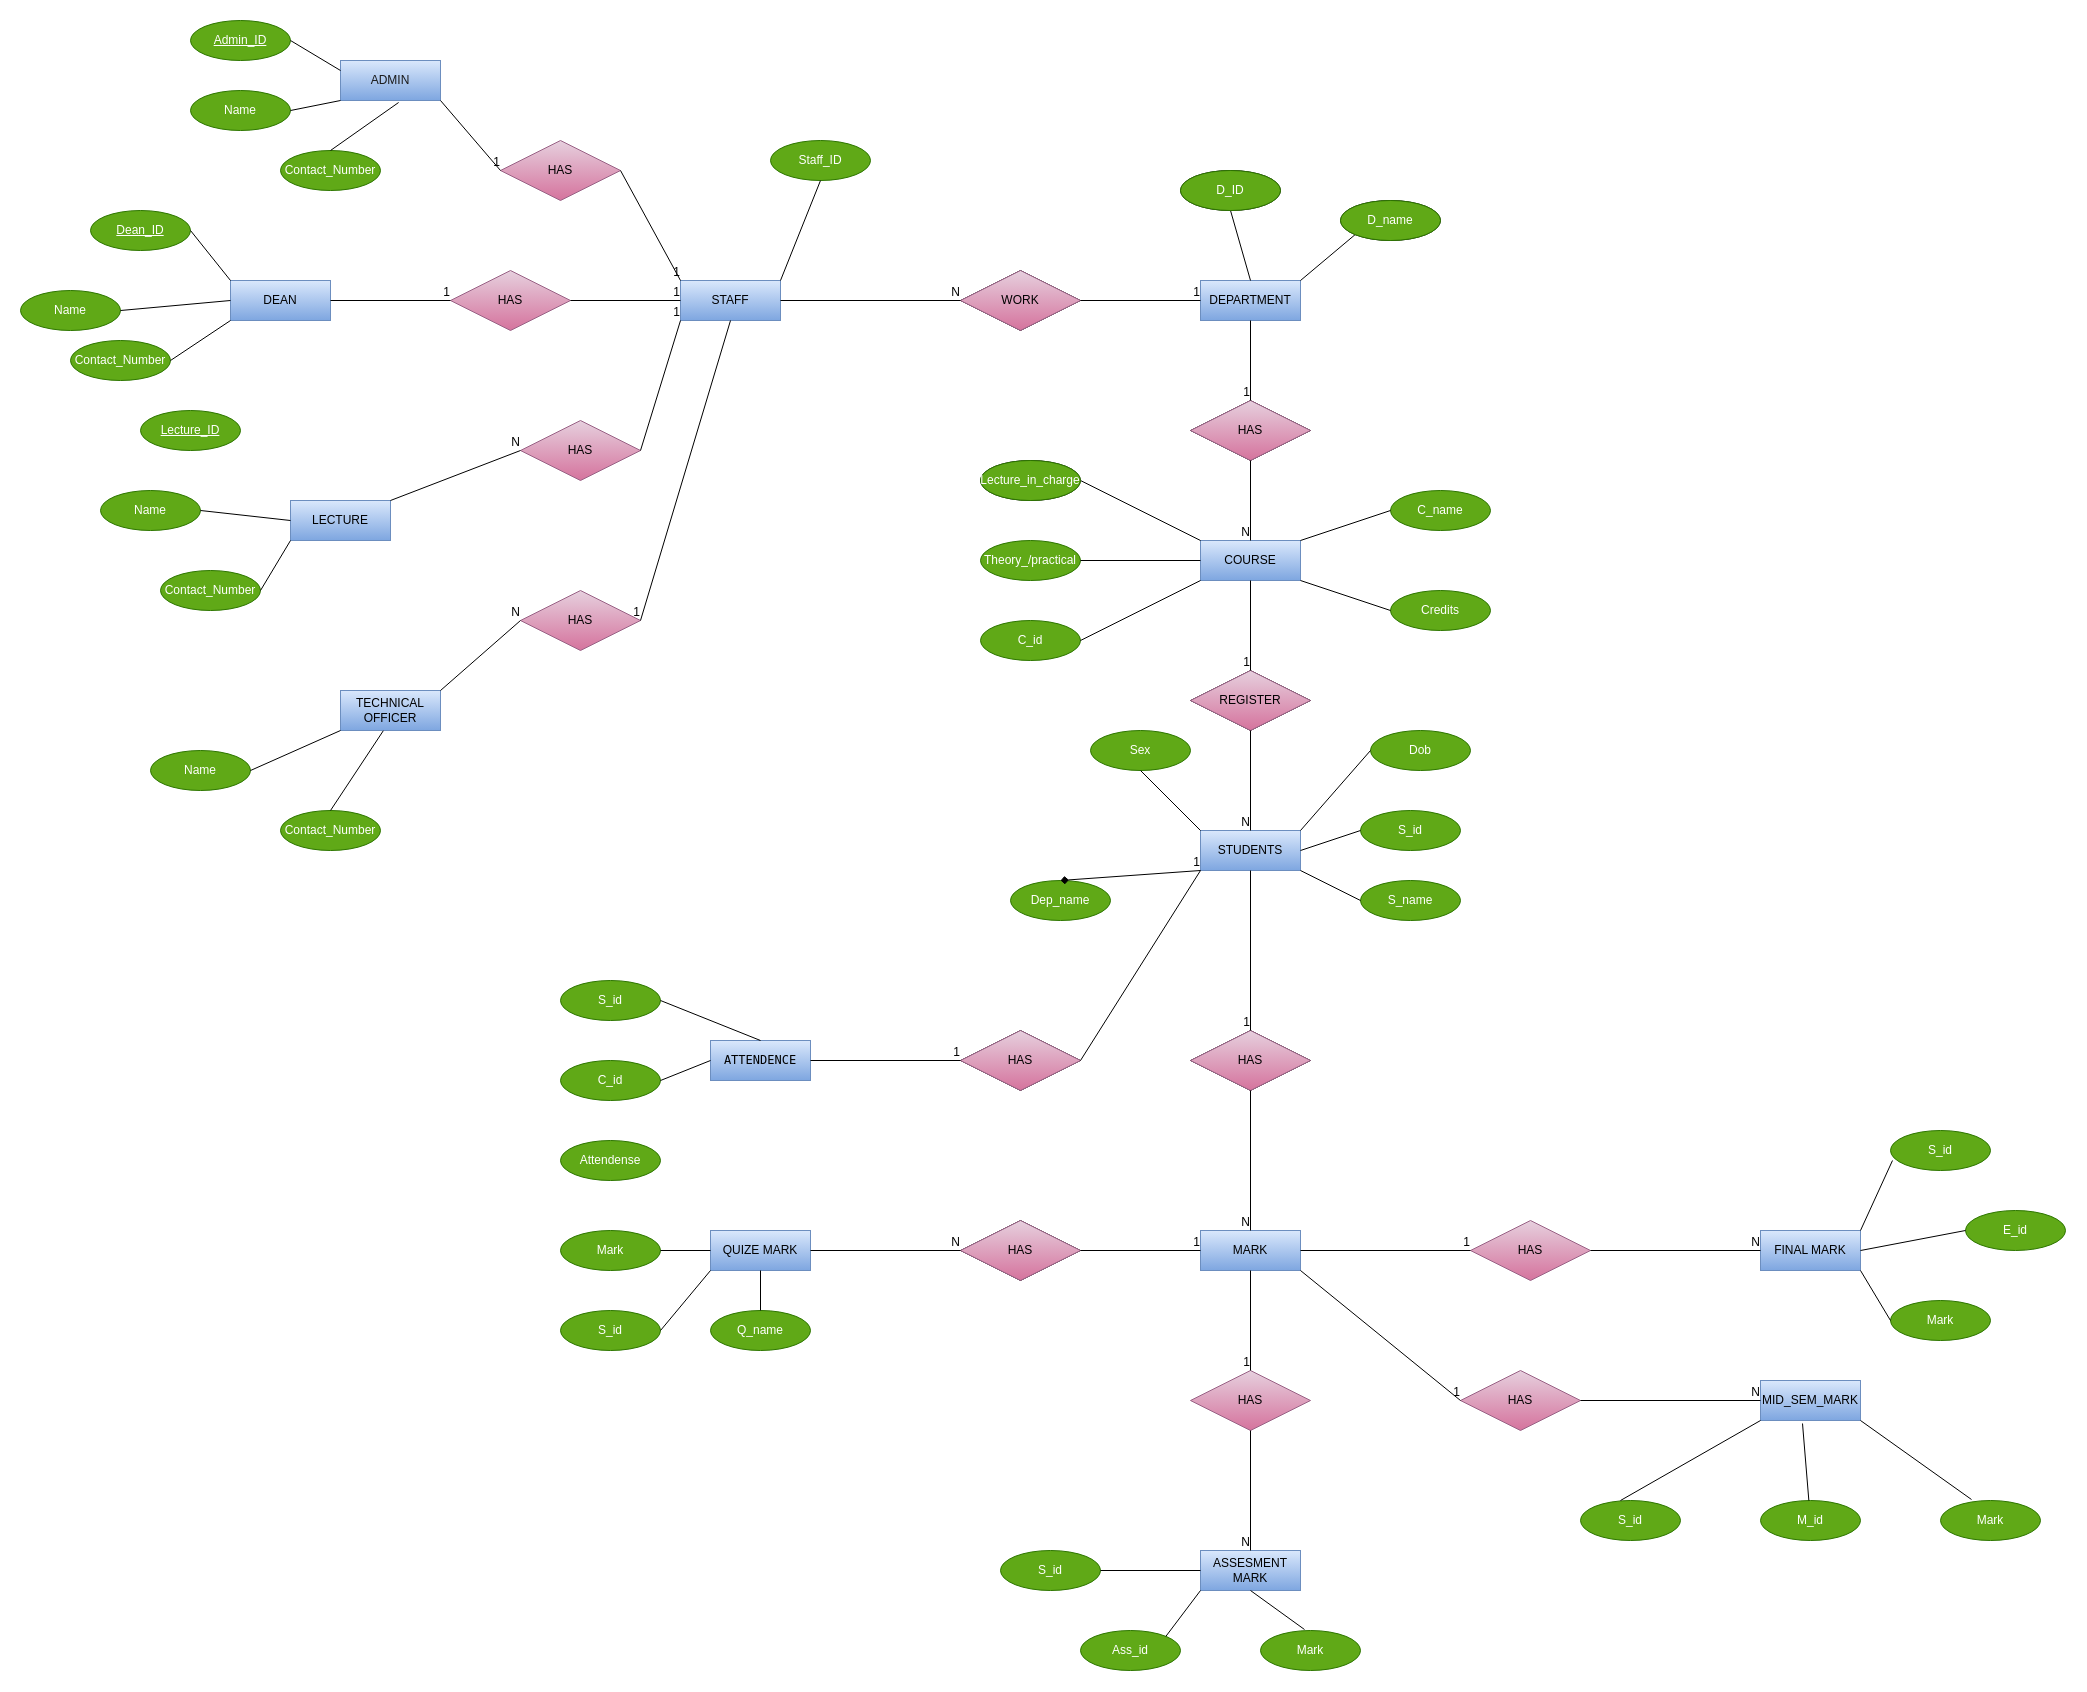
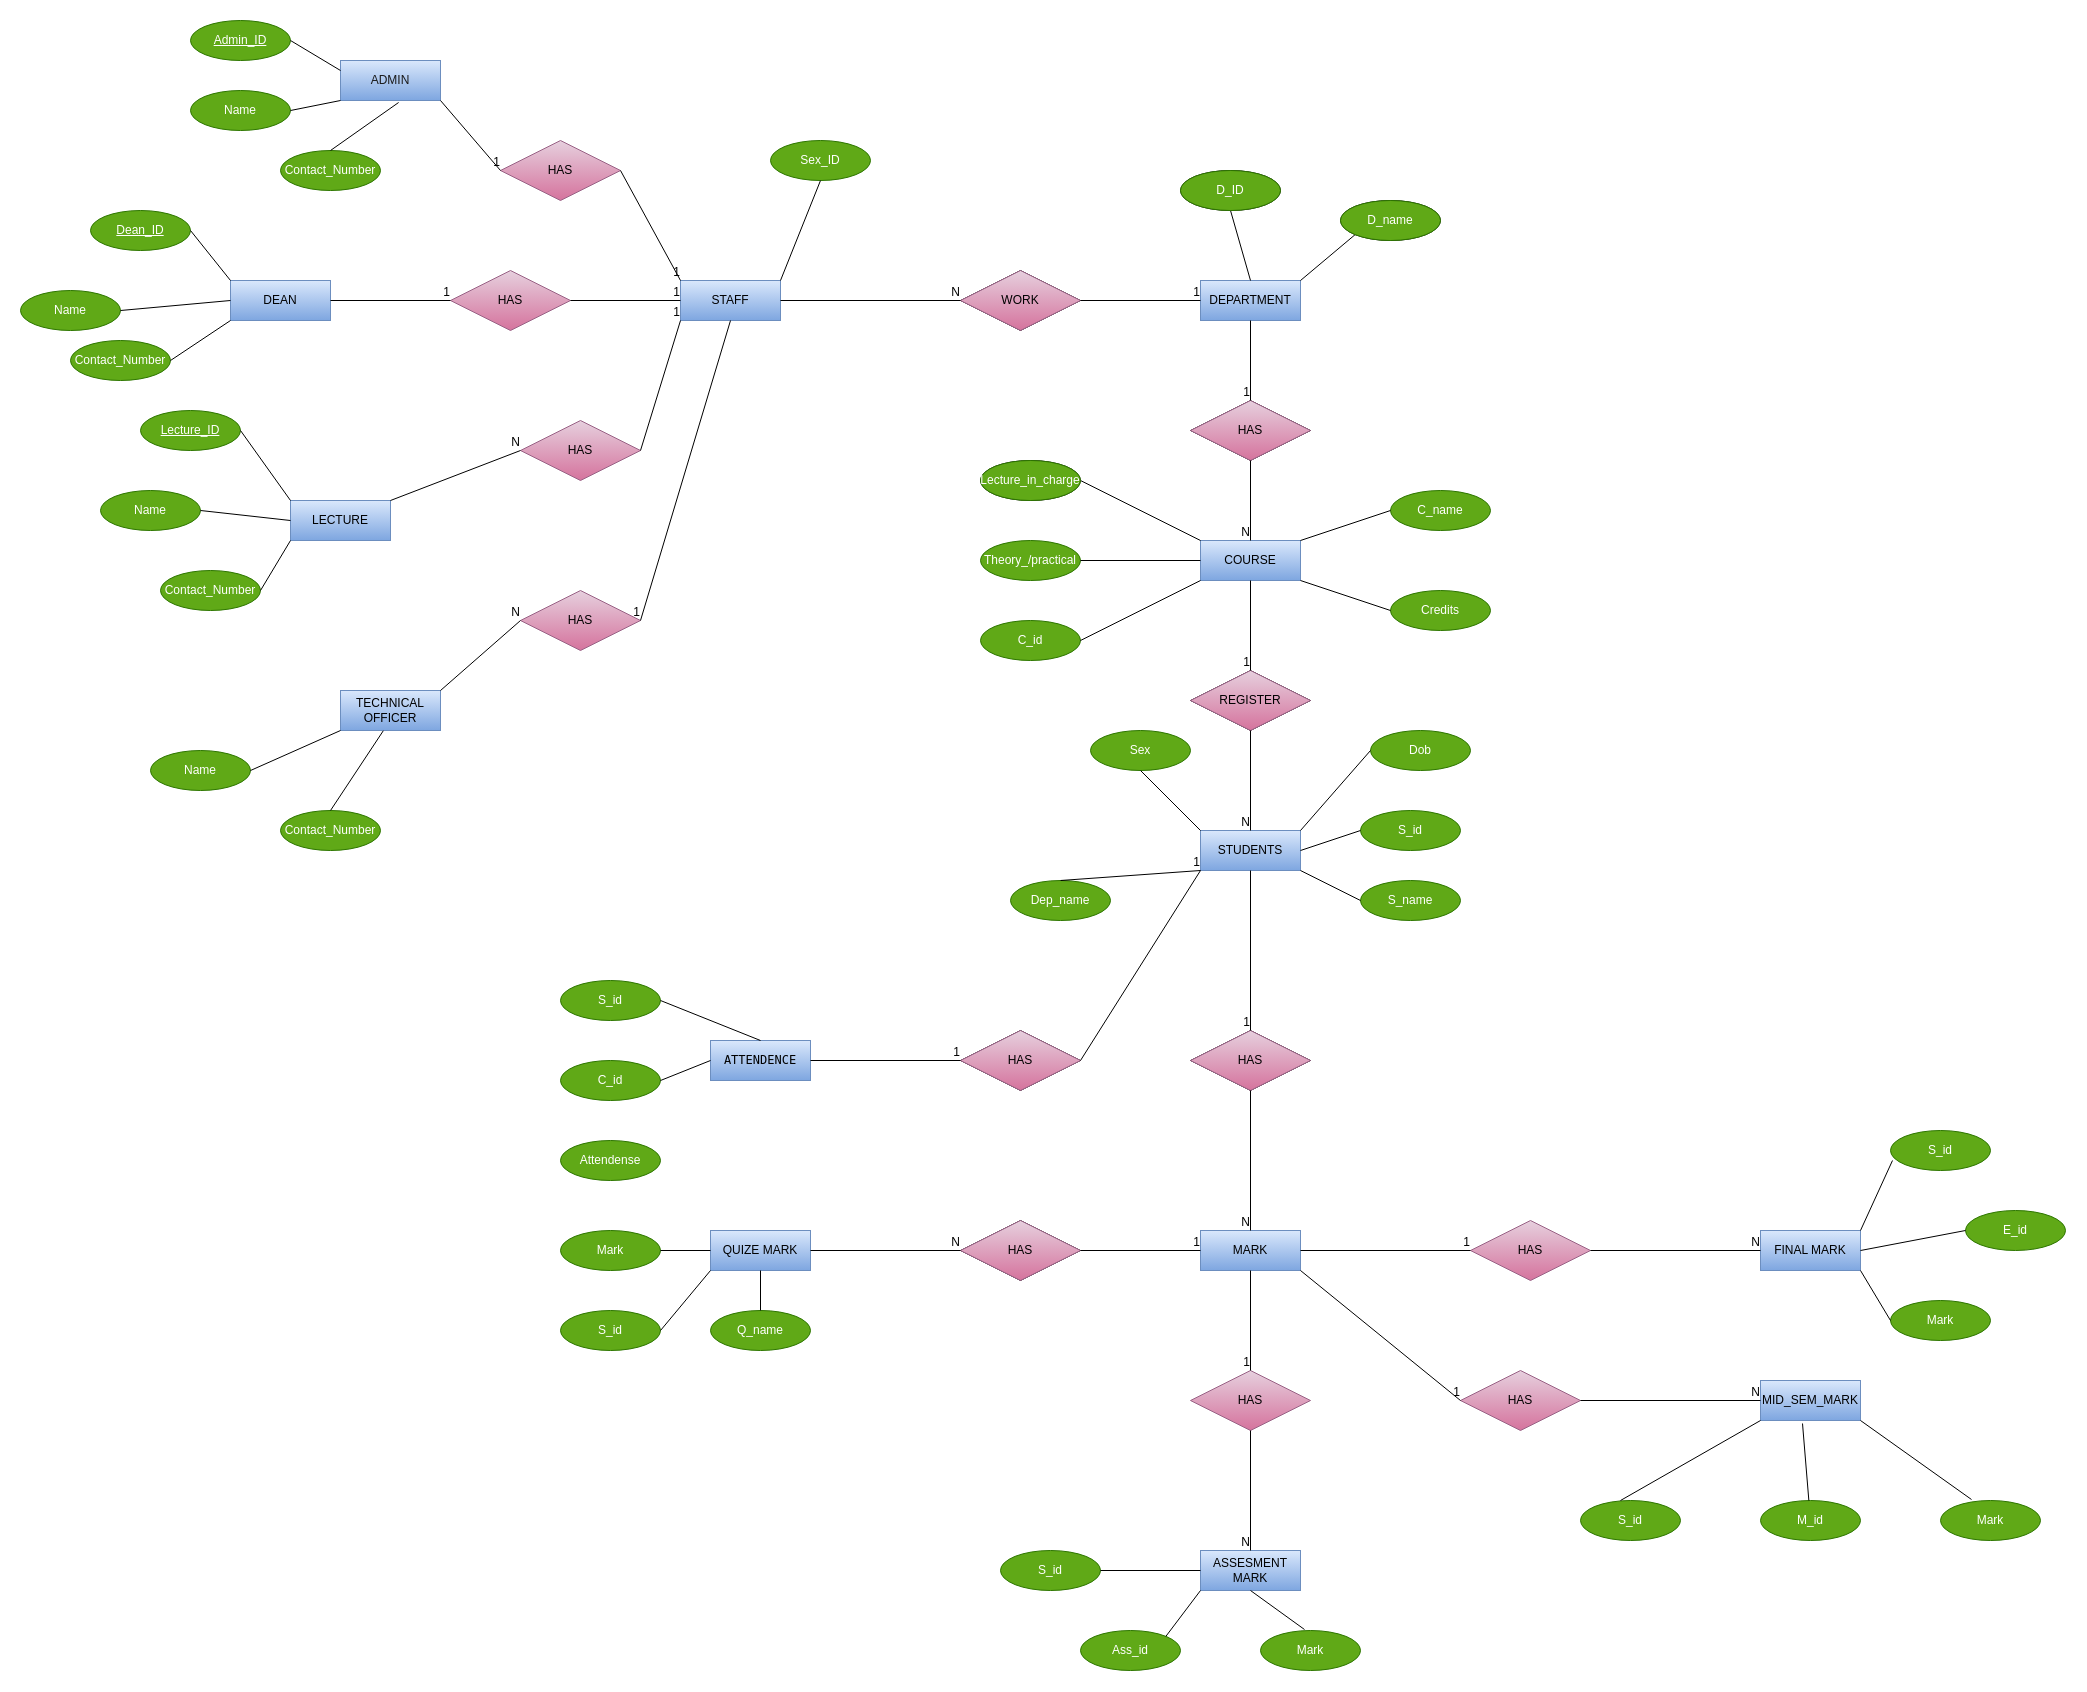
(821, 161) -> (821, 161)
none -> (266, 466)
(1068, 880) -> (1065, 880)
